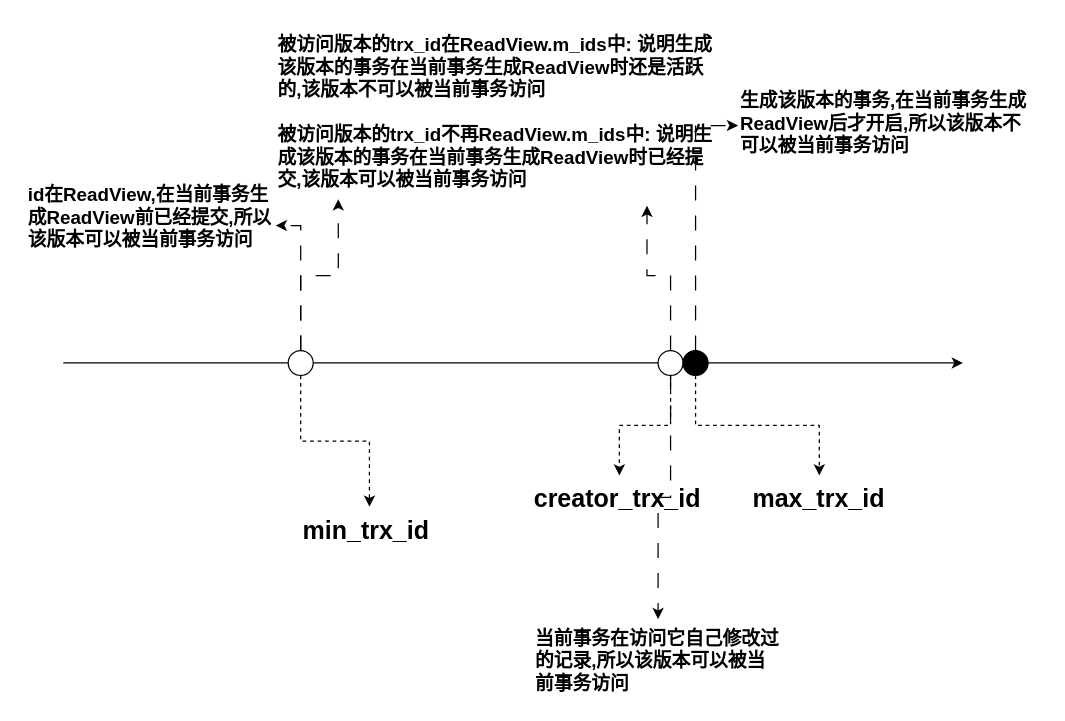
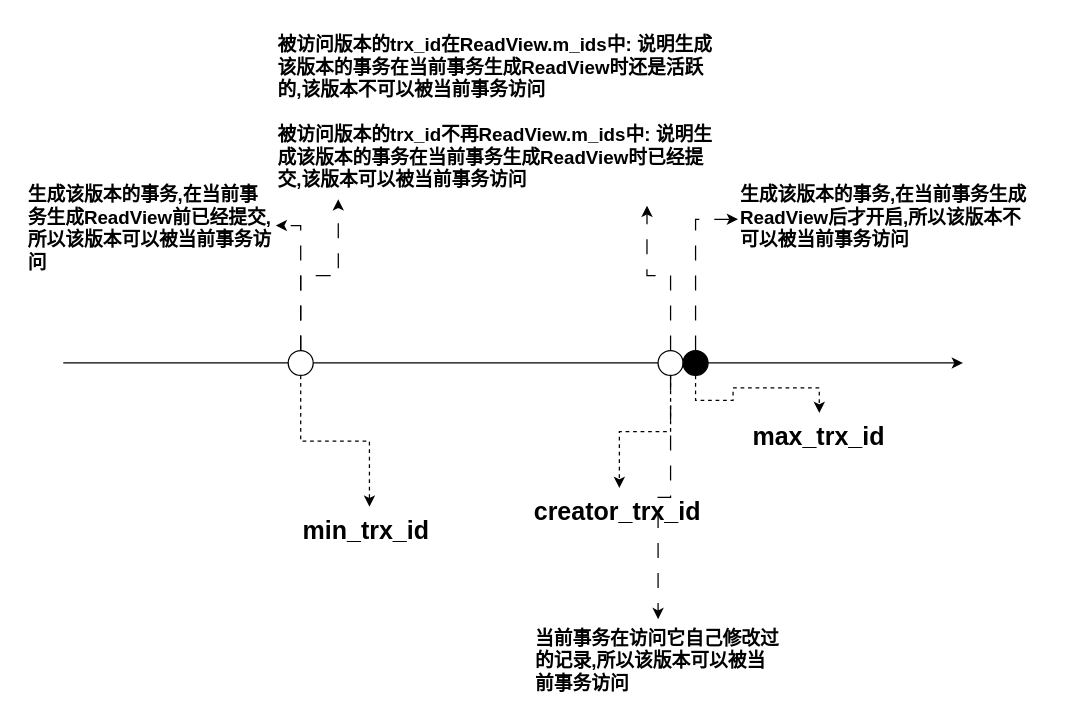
(888, 126) -> (888, 219)
(152, 218) -> (152, 218)
(619, 494) -> (619, 507)
(819, 494) -> (819, 432)
